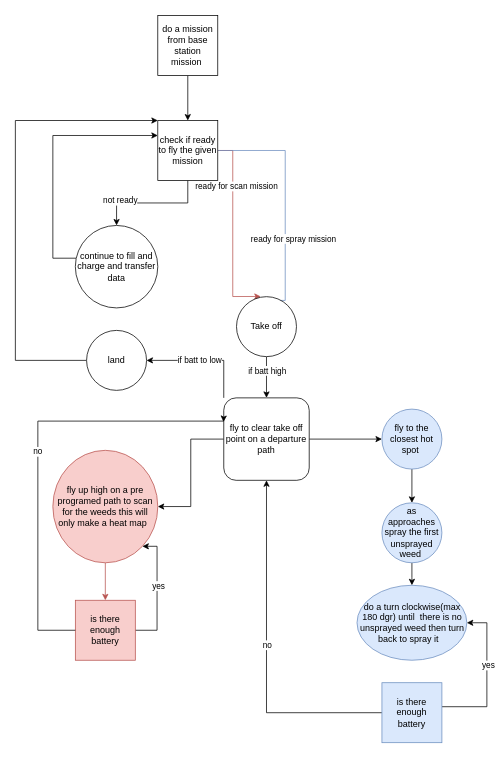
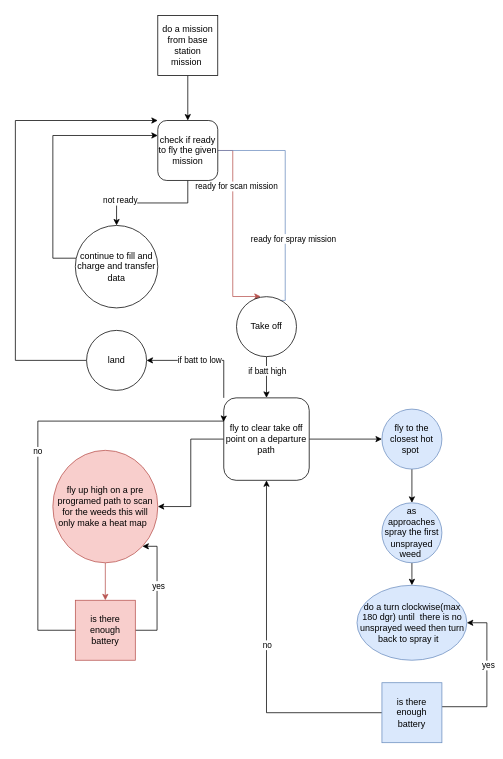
(188, 150) -> (188, 150)
